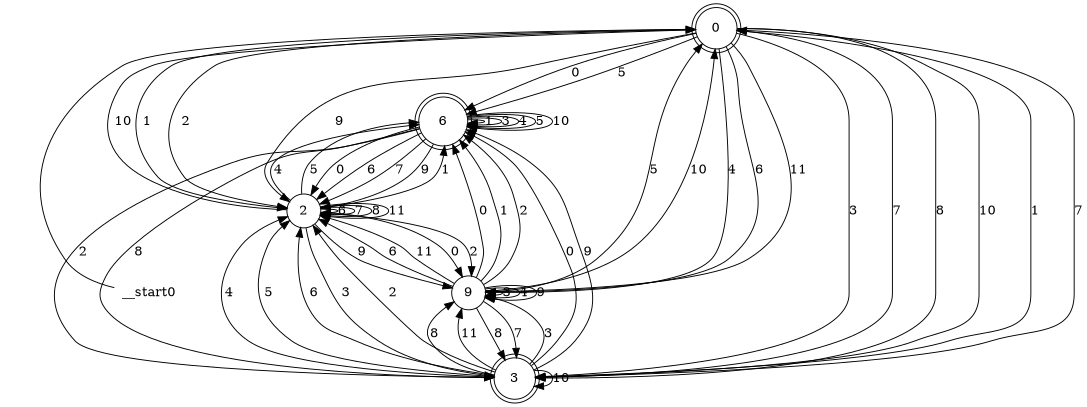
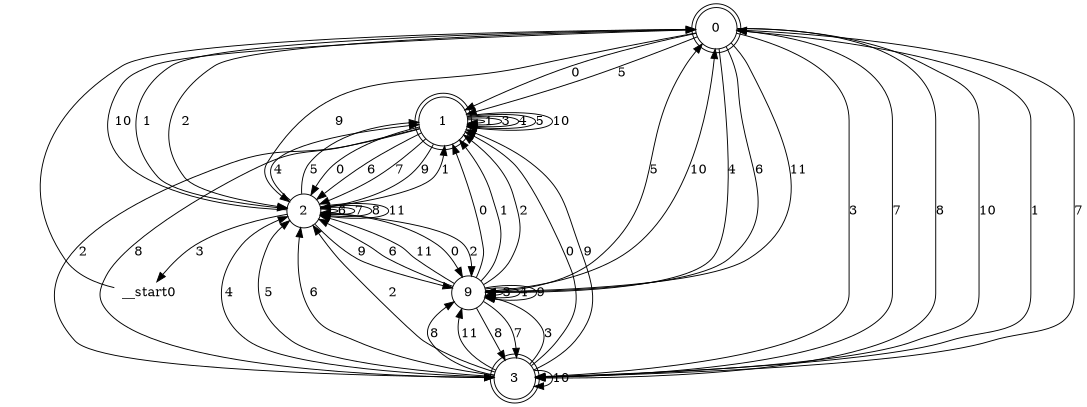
(443, 121) -> (443, 121)
(368, 334) -> (219, 233)
